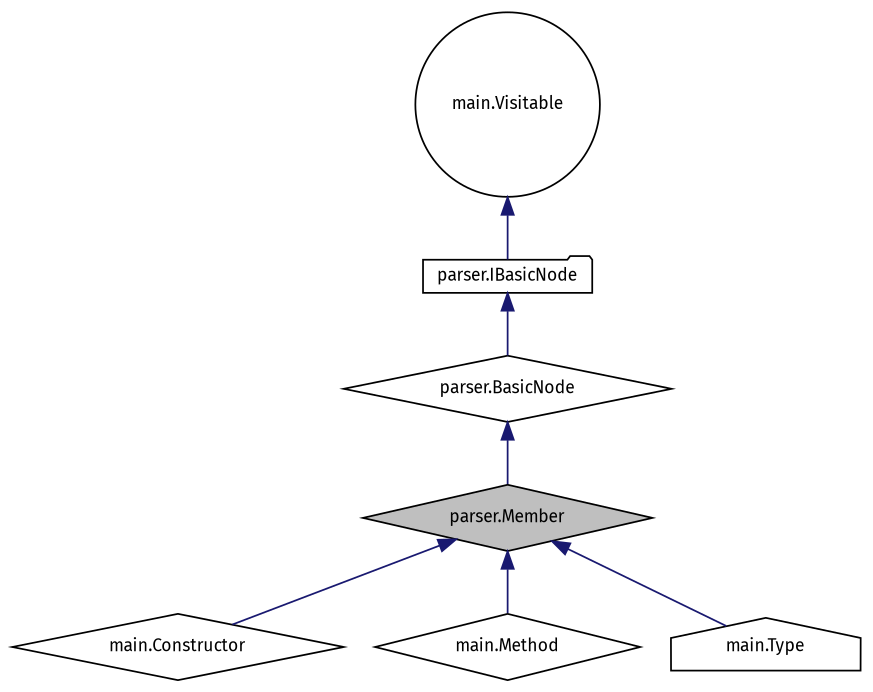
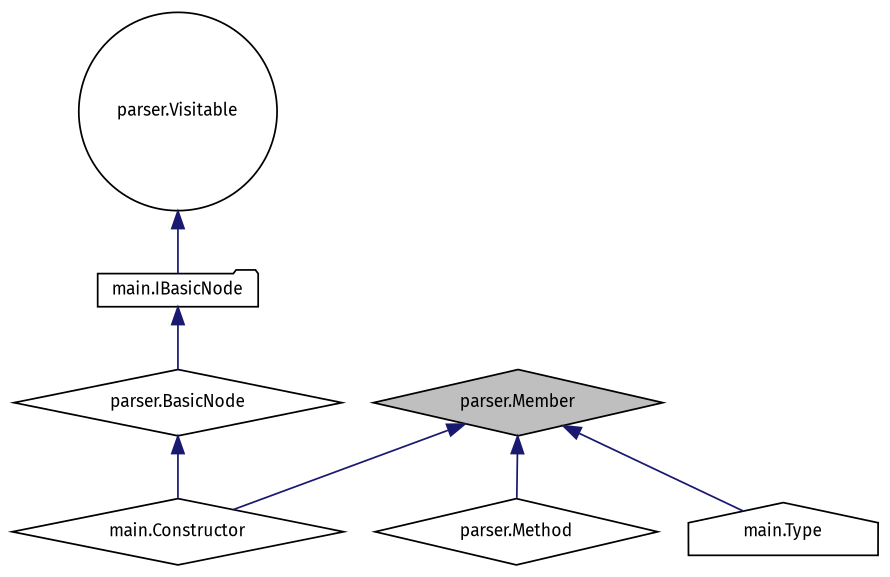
(508, 105) -> (178, 112)
(508, 276) -> (178, 290)
(508, 462) -> (178, 476)
(508, 647) -> (516, 532)
